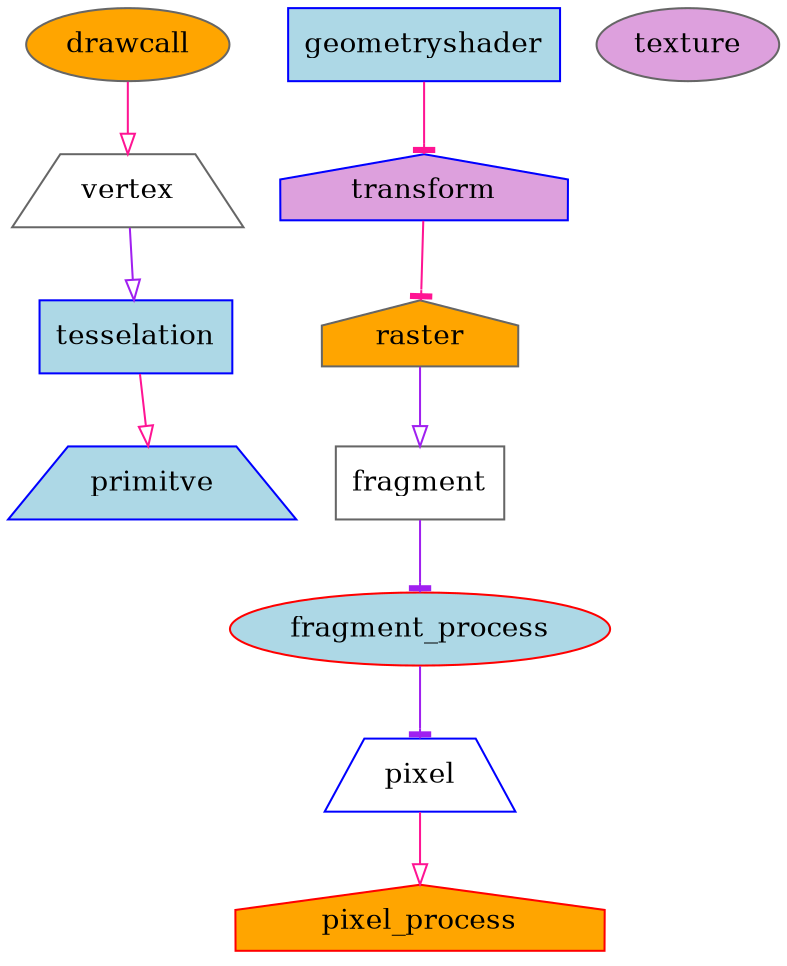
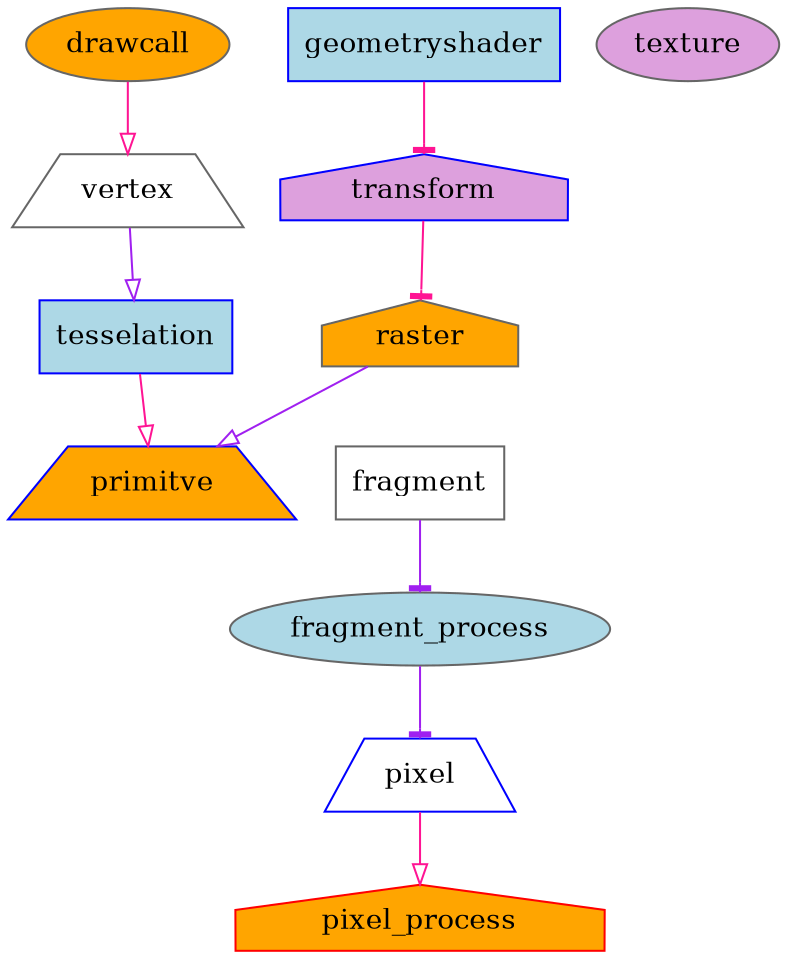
(420, 396) -> (302, 402)
(152, 483) -> (152, 483)
(420, 629) -> (420, 629)
